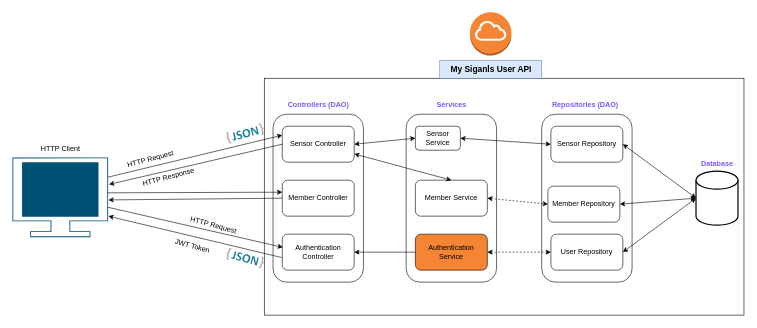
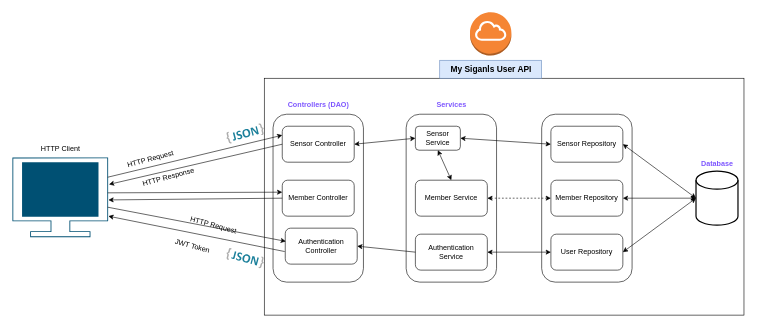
(585, 105) -> none
(403, 167) -> (445, 166)
(584, 204) -> (587, 198)
(318, 252) -> (321, 246)
(452, 252) -> (452, 252)
(519, 252) -> (519, 252)
